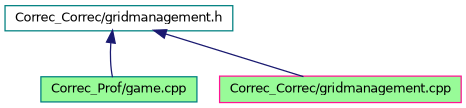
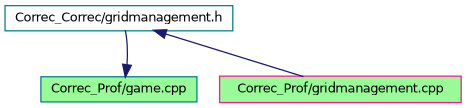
(111, 60) -> (127, 47)
(340, 89) -> (340, 89)
